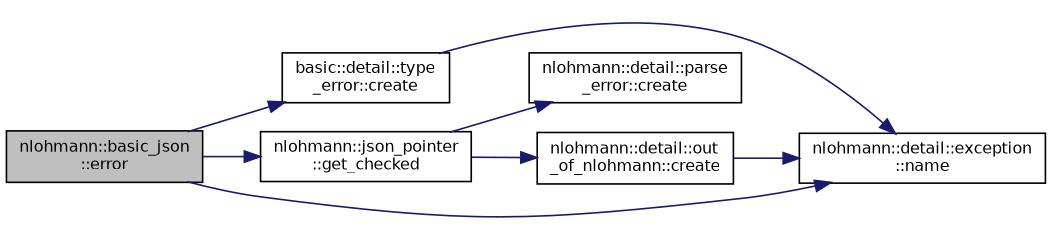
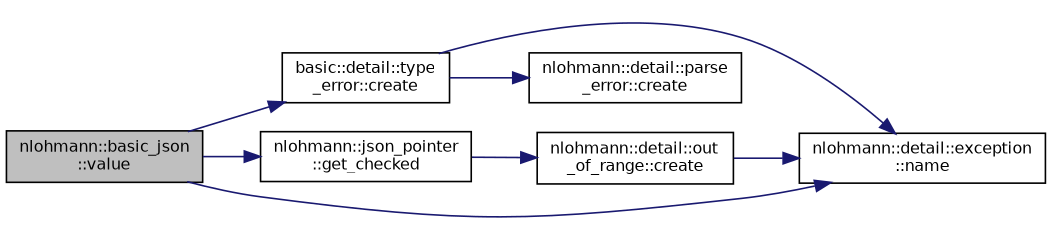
(493, 119) -> (481, 78)
(105, 157) -> (105, 157)
(635, 158) -> (635, 158)
